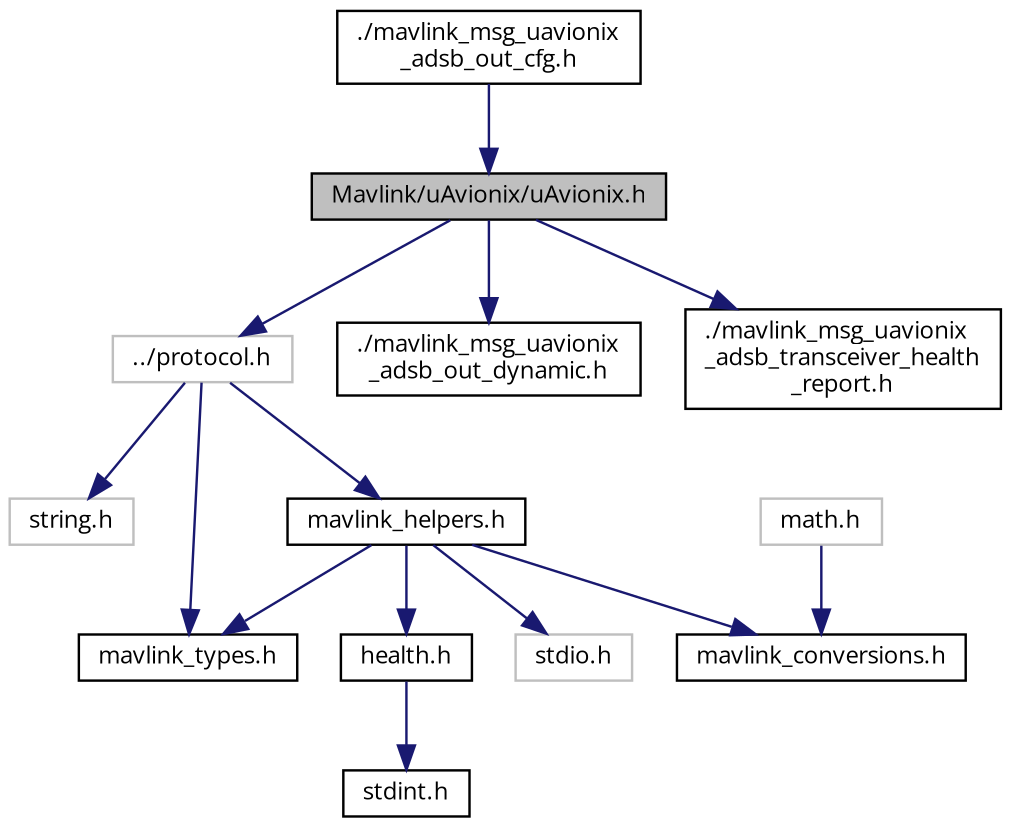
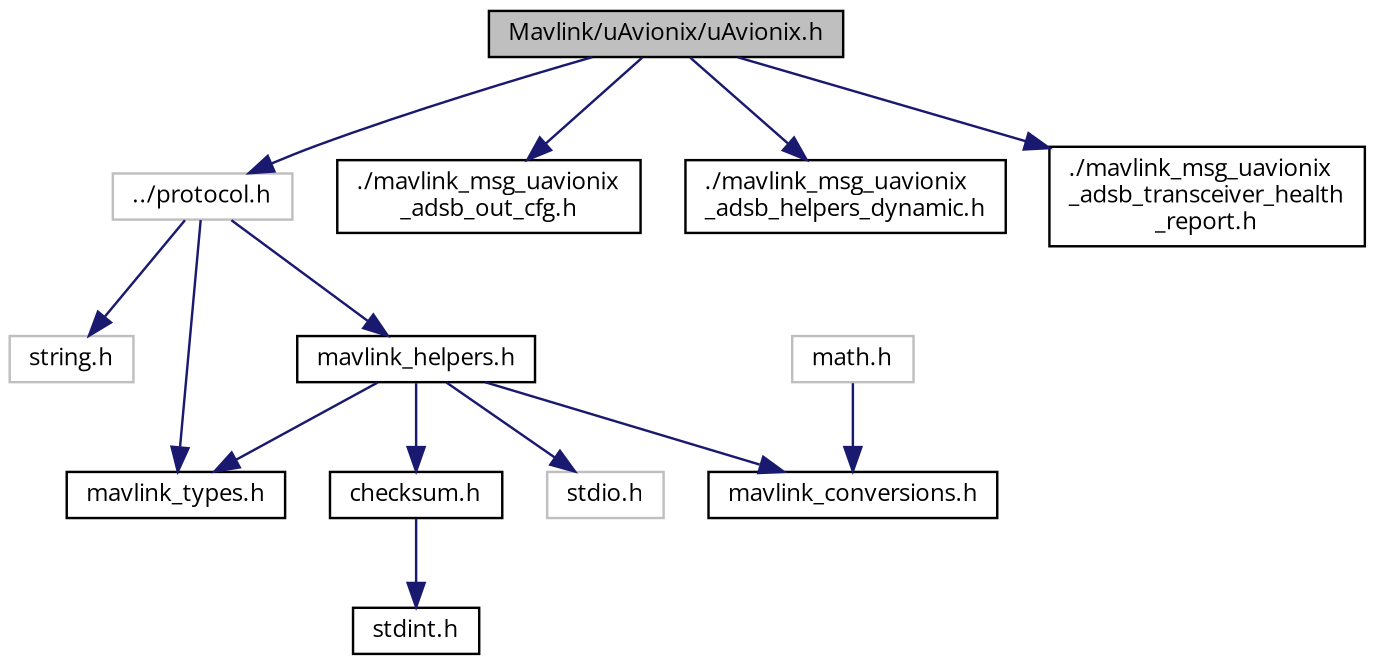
(489, 116) -> (594, 101)
(489, 359) -> (846, 197)
(406, 658) -> (416, 495)
